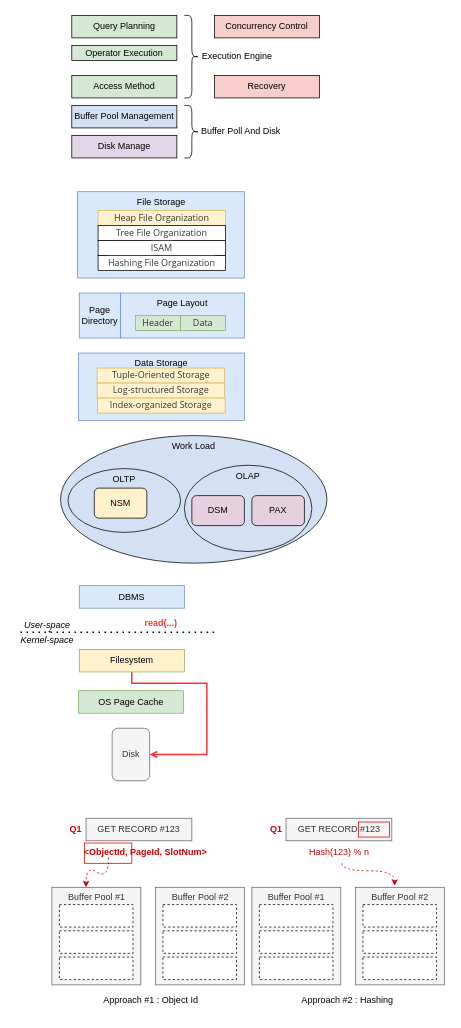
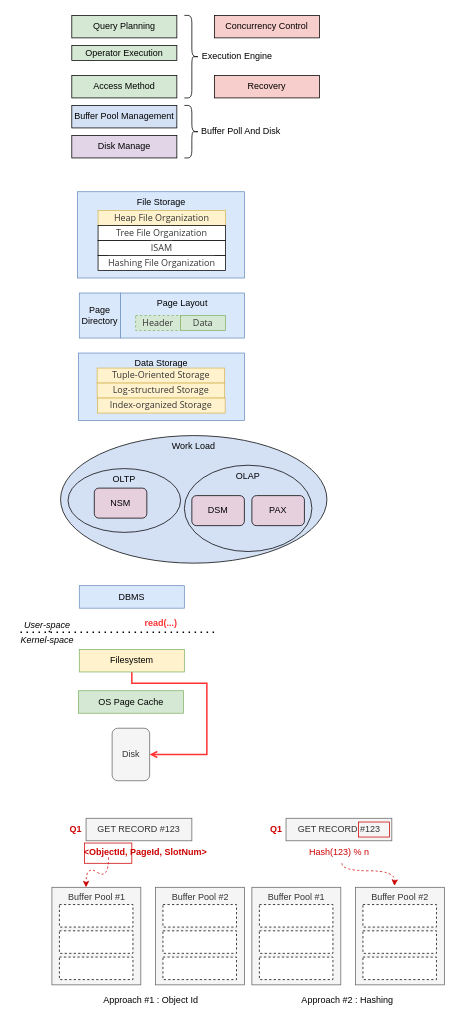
(158, 323) -> (158, 323)
(120, 503) -> (120, 503)
